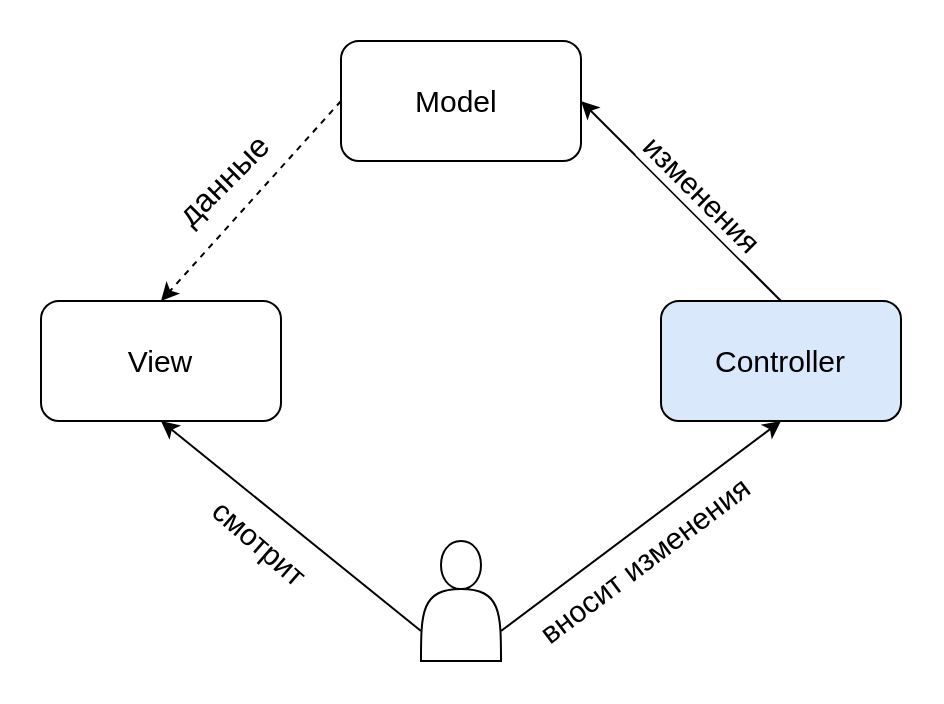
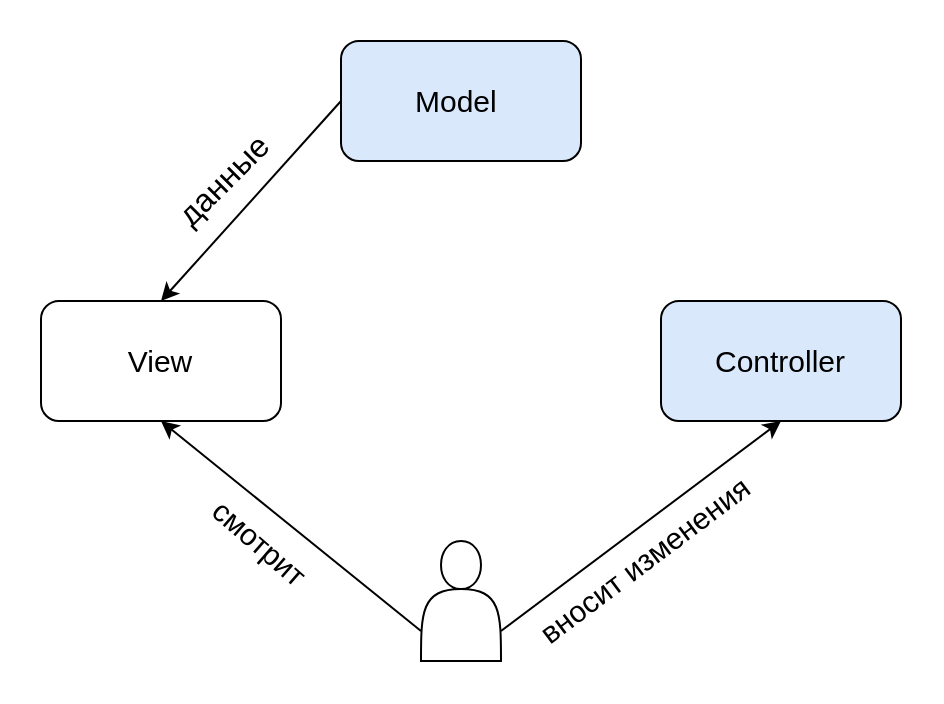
(461, 101) -> (461, 101)
(255, 197) -> (255, 197)
(686, 206) -> none
